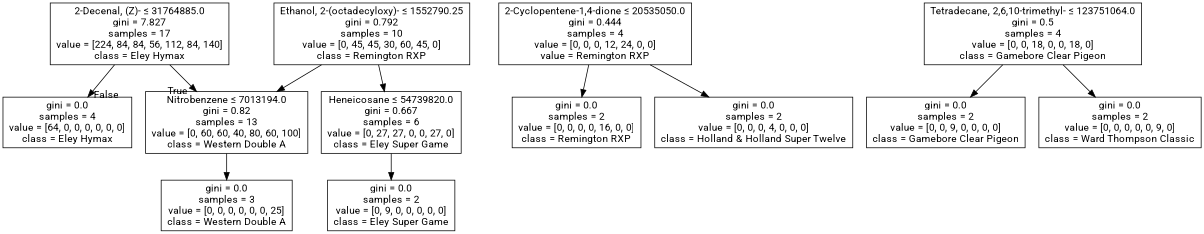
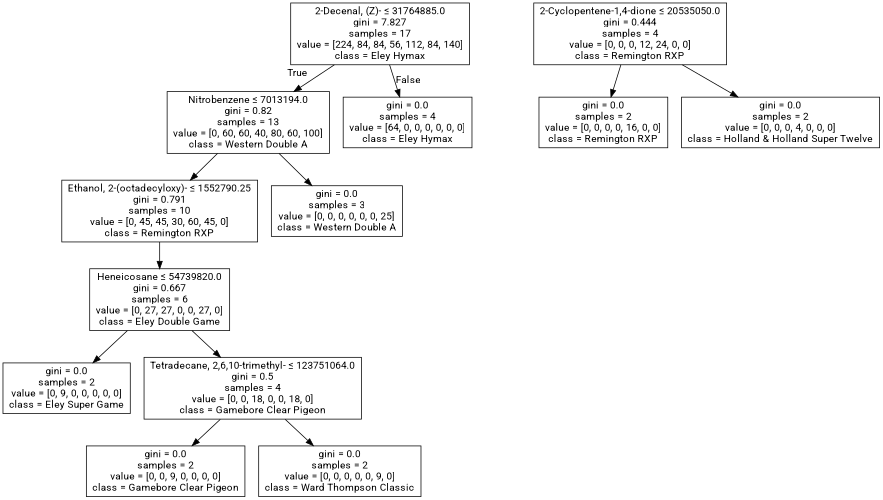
(372, 22) -> (160, 200)
(595, 56) -> (630, 56)
(302, 76) -> (207, 164)
(391, 144) -> (160, 322)
none -> (203, 341)
